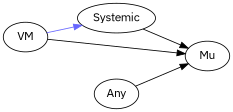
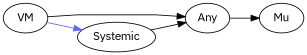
(162, 37) -> (164, 27)
(112, 46) -> (112, 15)
